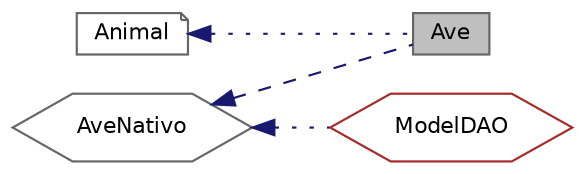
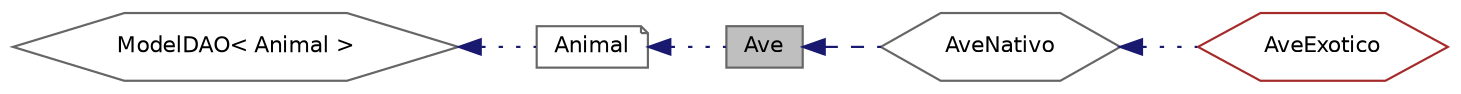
none -> (236, 47)
(323, 71) -> (853, 47)
(451, 128) -> (1323, 47)
